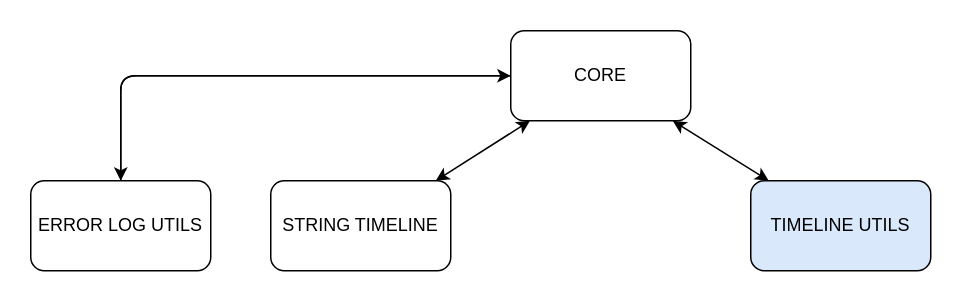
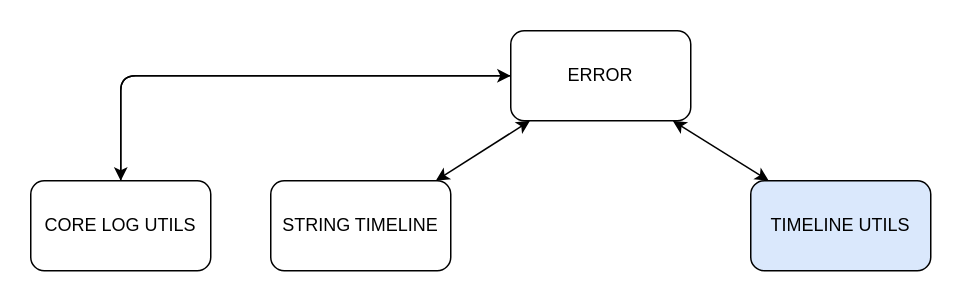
(601, 76) -> (601, 76)
(121, 226) -> (121, 226)
